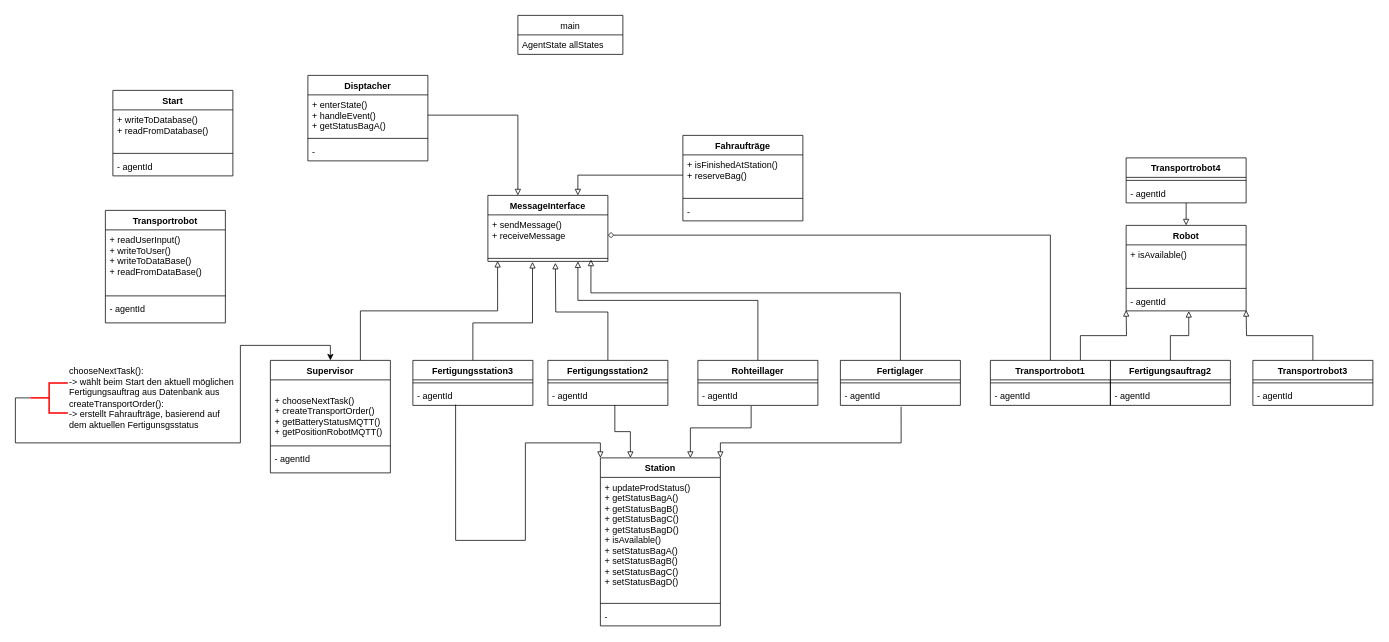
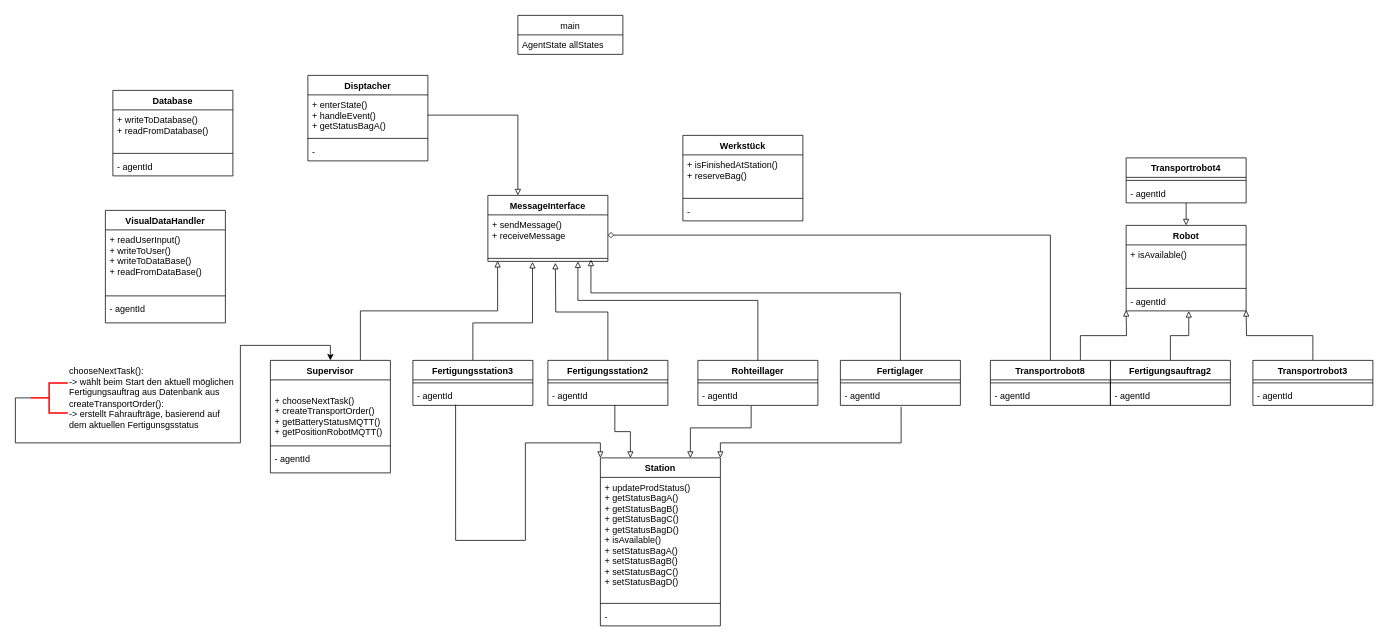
(173, 101) -> (173, 101)
(743, 146) -> (743, 146)
(622, 175) -> none
(165, 221) -> (165, 221)
(1050, 371) -> (1050, 371)
